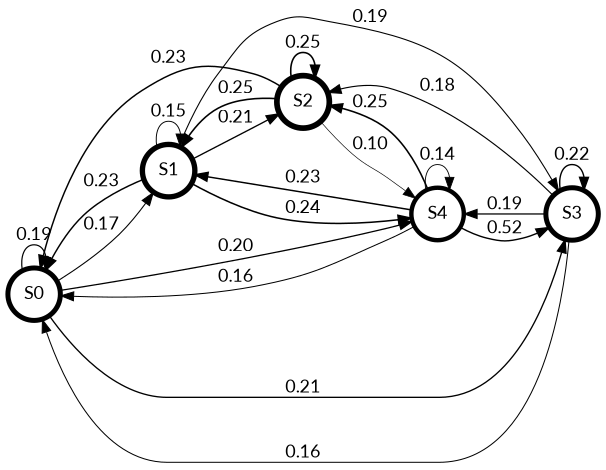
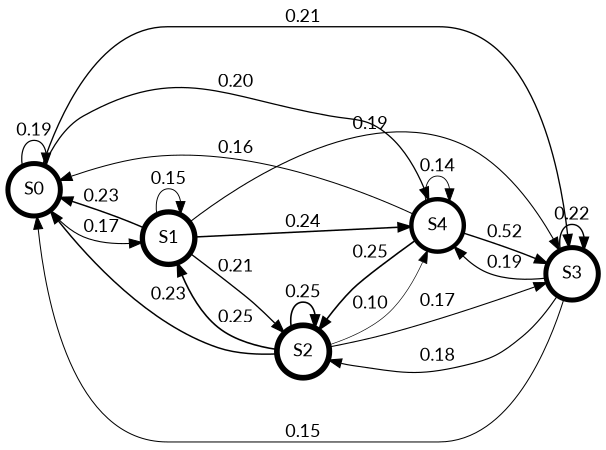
(309, 193) -> none
none -> (433, 321)
(303, 453) -> (303, 432)
